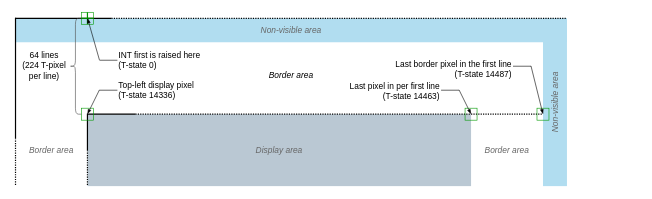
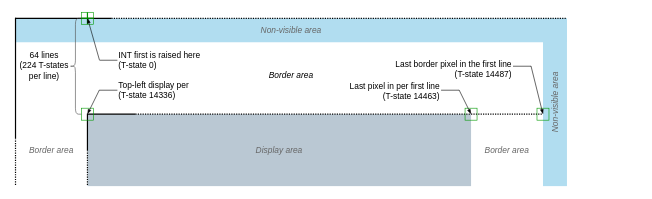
(44, 66) -> (44, 66)
(163, 90) -> (160, 90)
